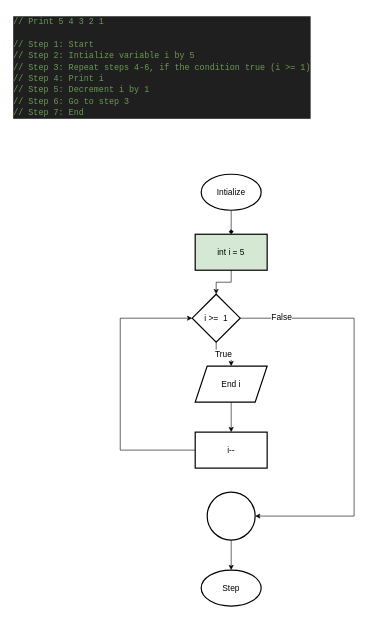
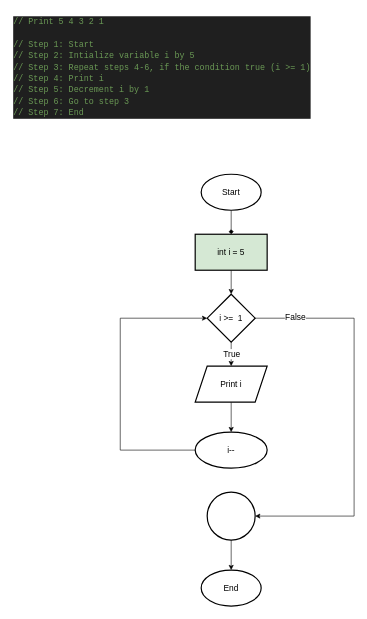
(231, 192) -> (231, 192)
(216, 318) -> (231, 318)
(231, 384) -> (231, 384)
(231, 450) -> (231, 450)
(231, 588) -> (231, 588)
